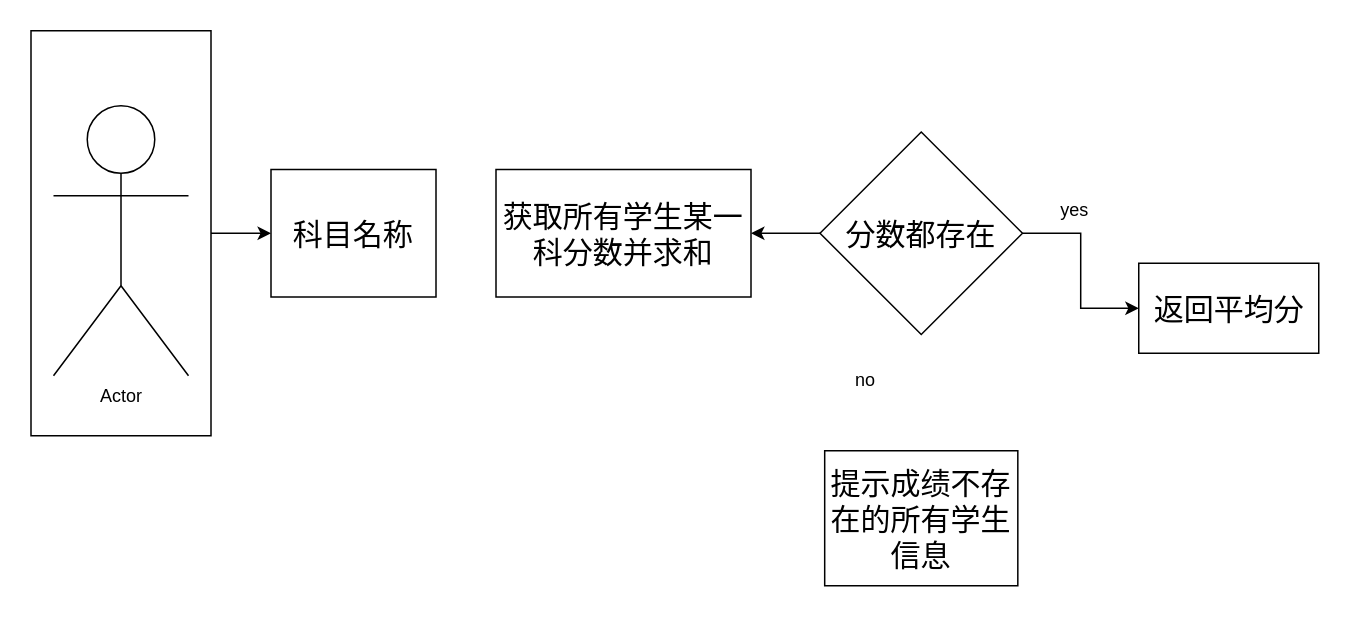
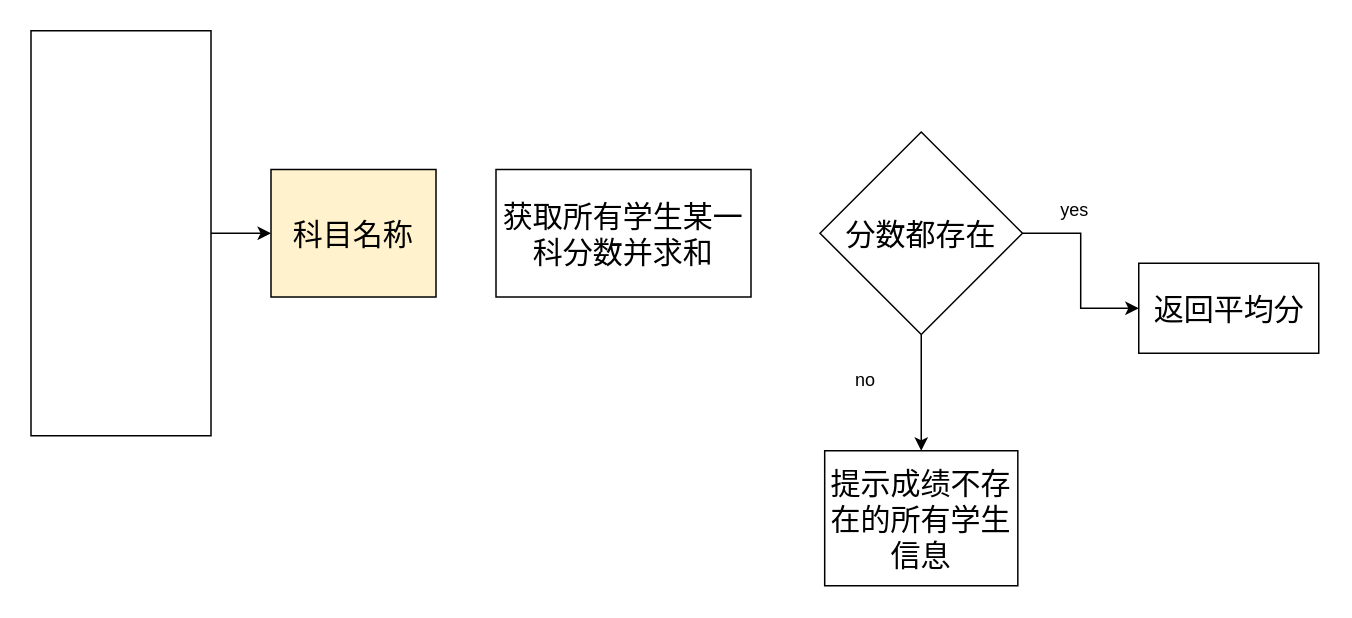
(353, 233) -> (353, 233)
(791, 233) -> (921, 388)
(121, 241) -> none
